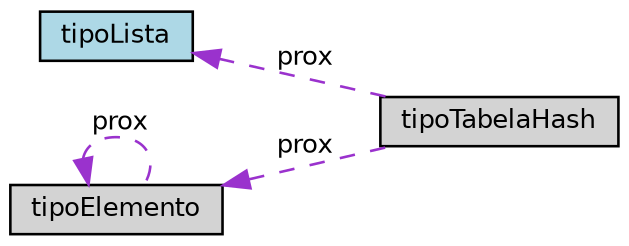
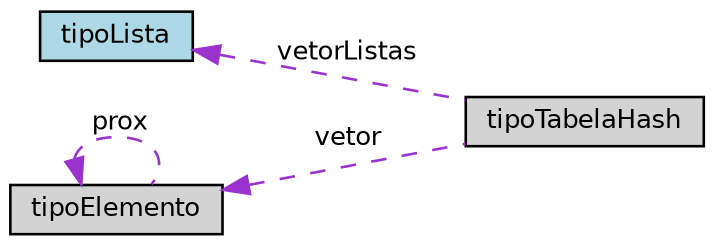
(301, 58) -> (344, 53)
(301, 146) -> (344, 138)
